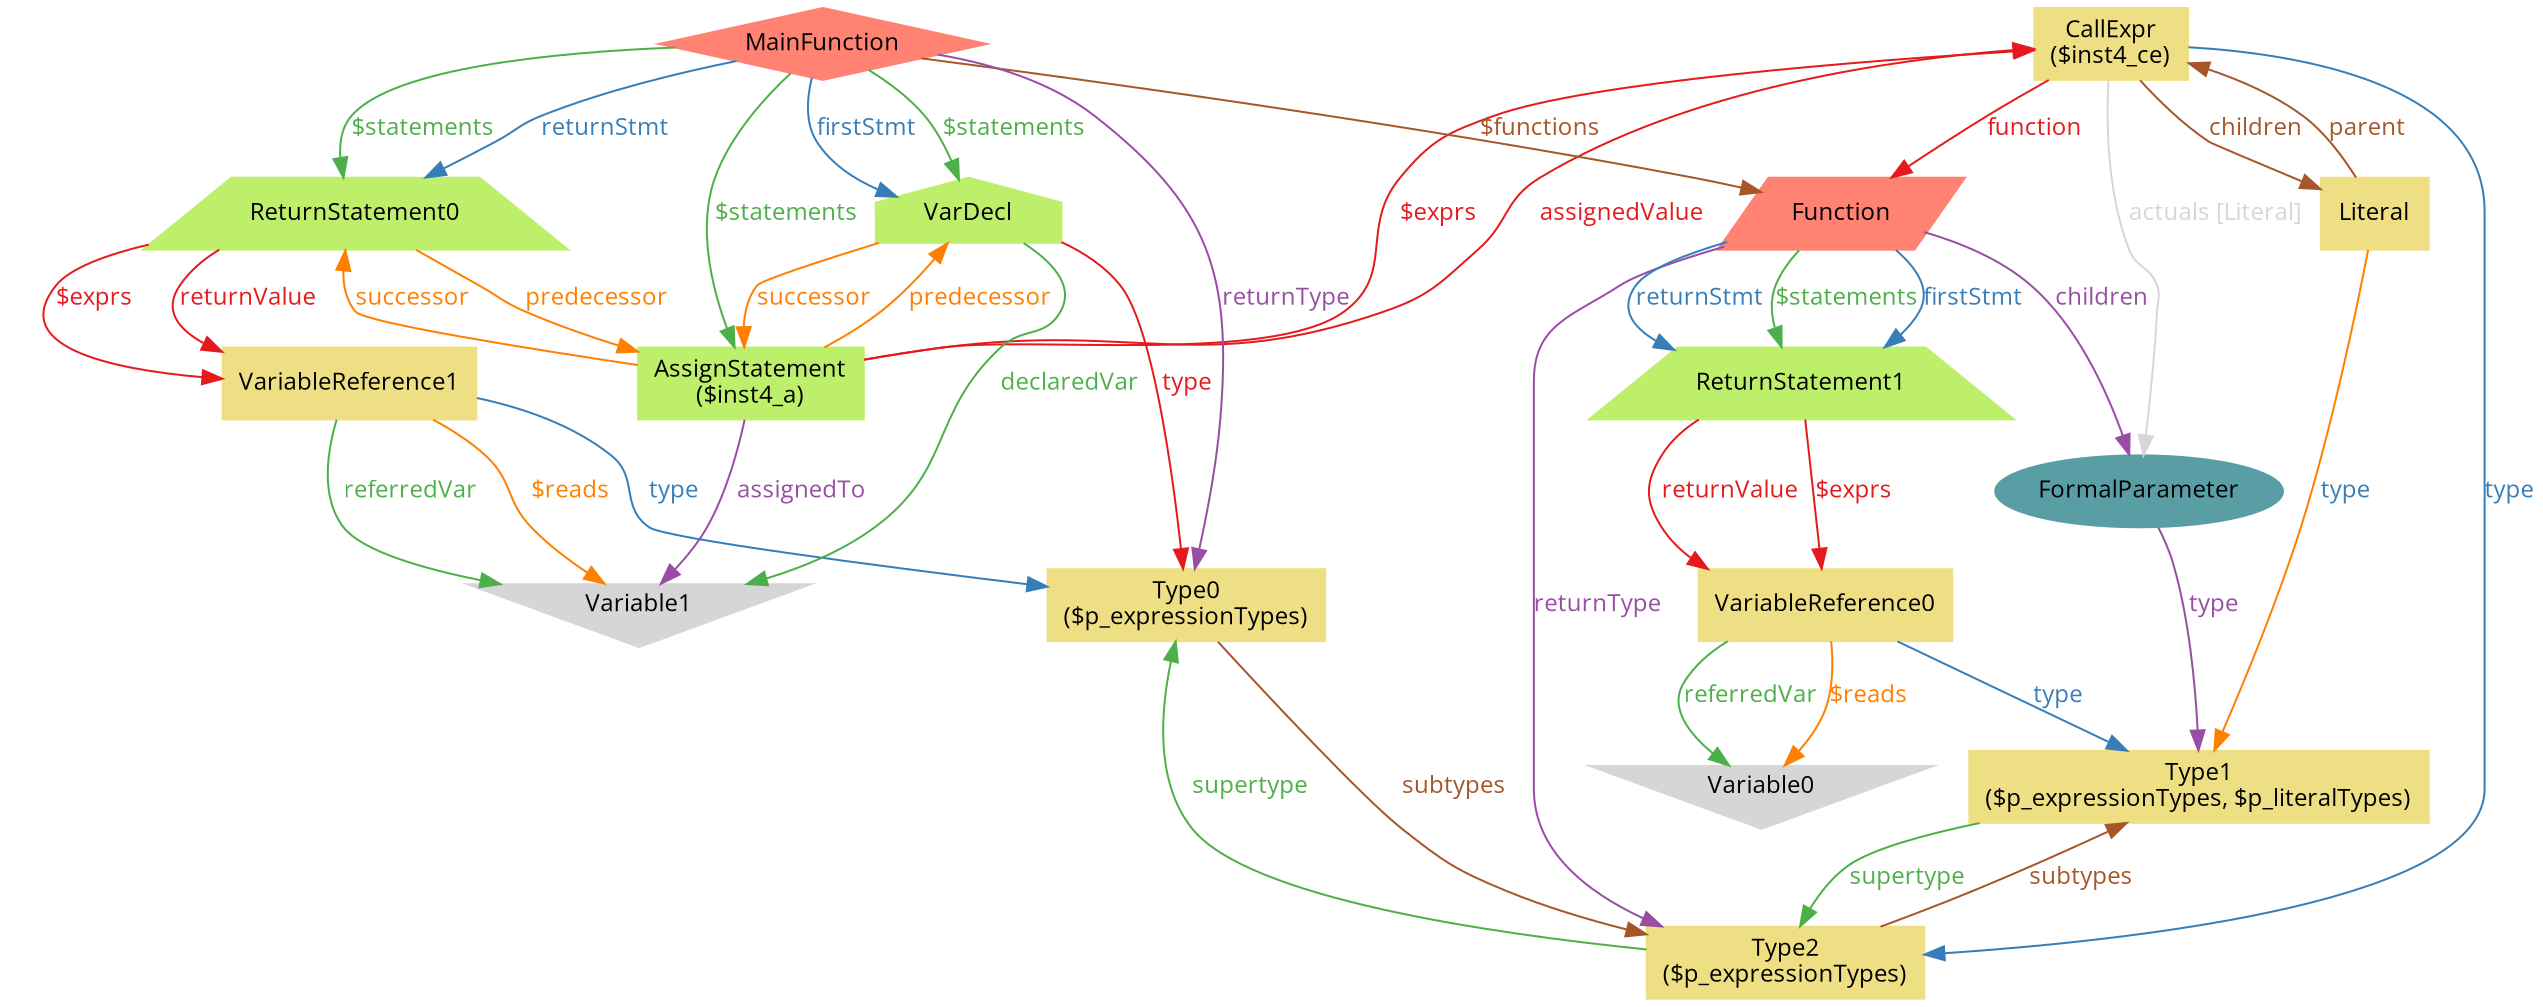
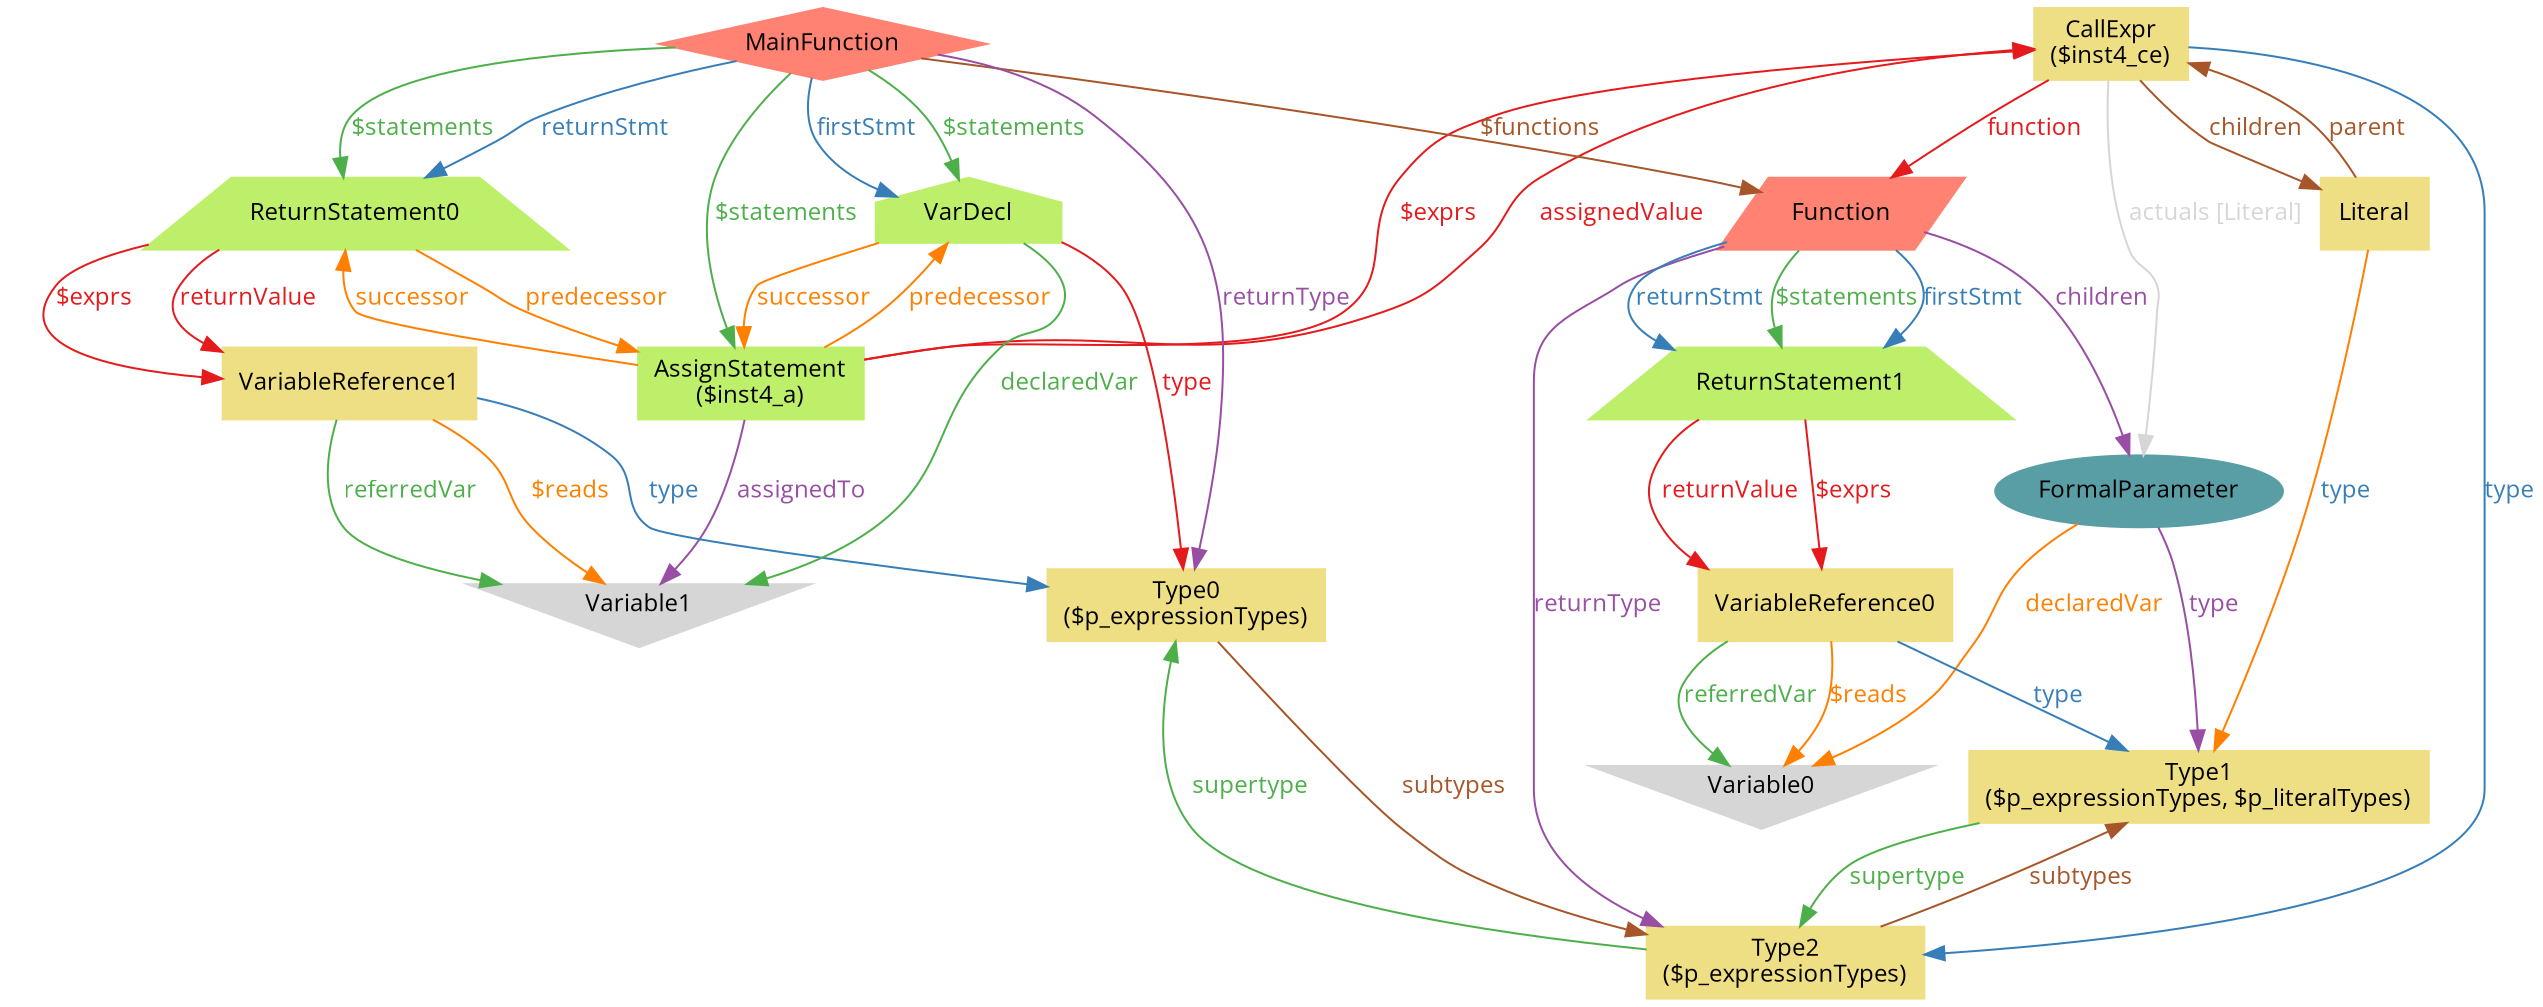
none -> (1967, 653)
